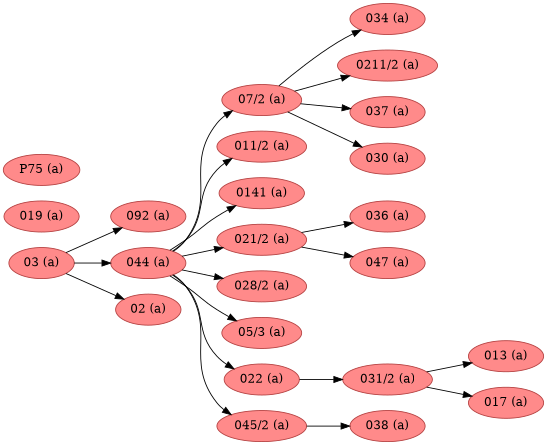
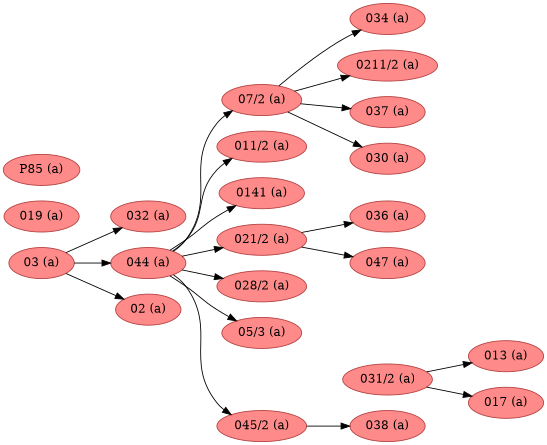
(42, 170) -> (42, 170)
(148, 216) -> (148, 216)
(262, 380) -> none
